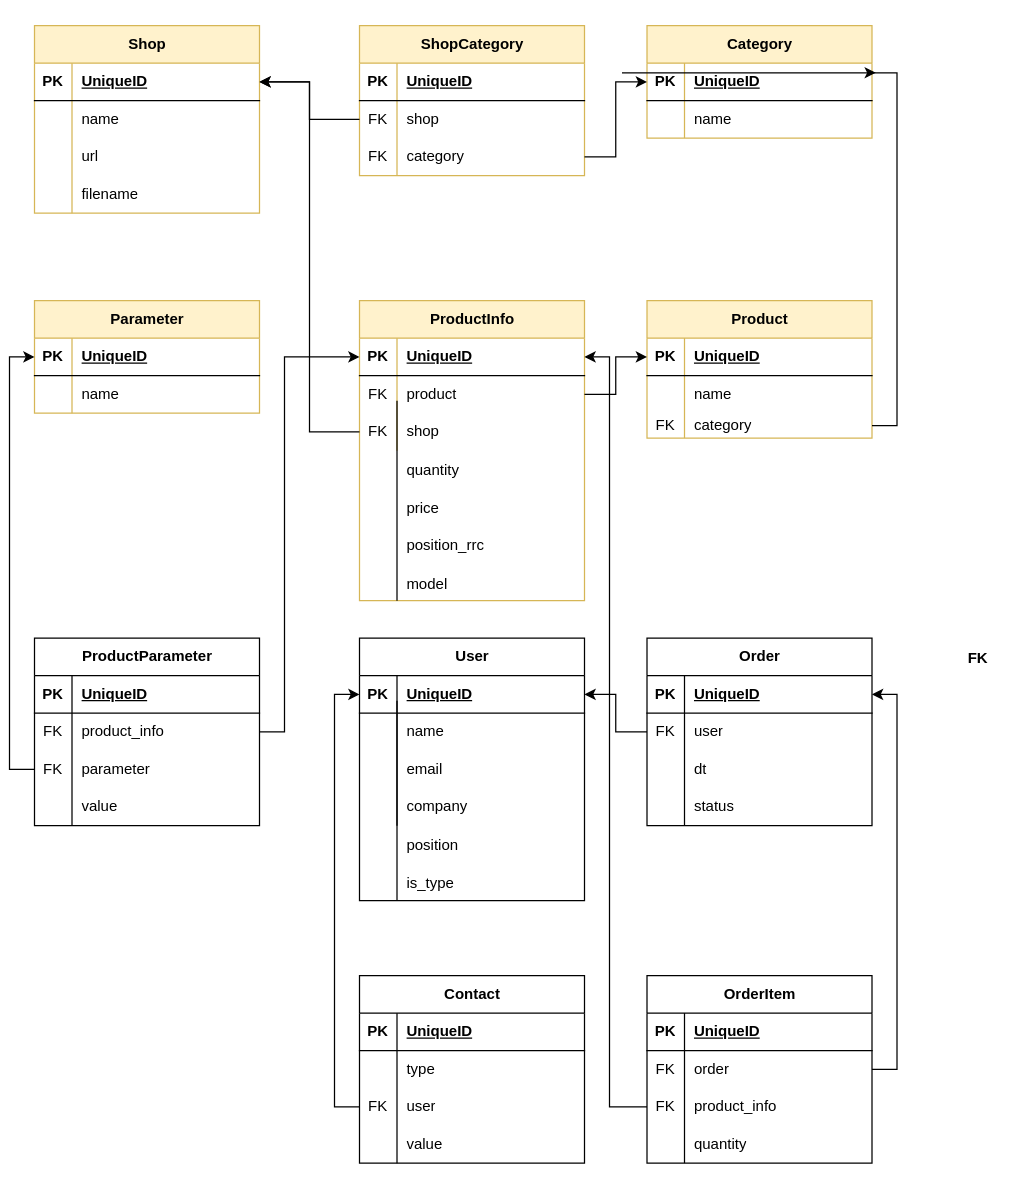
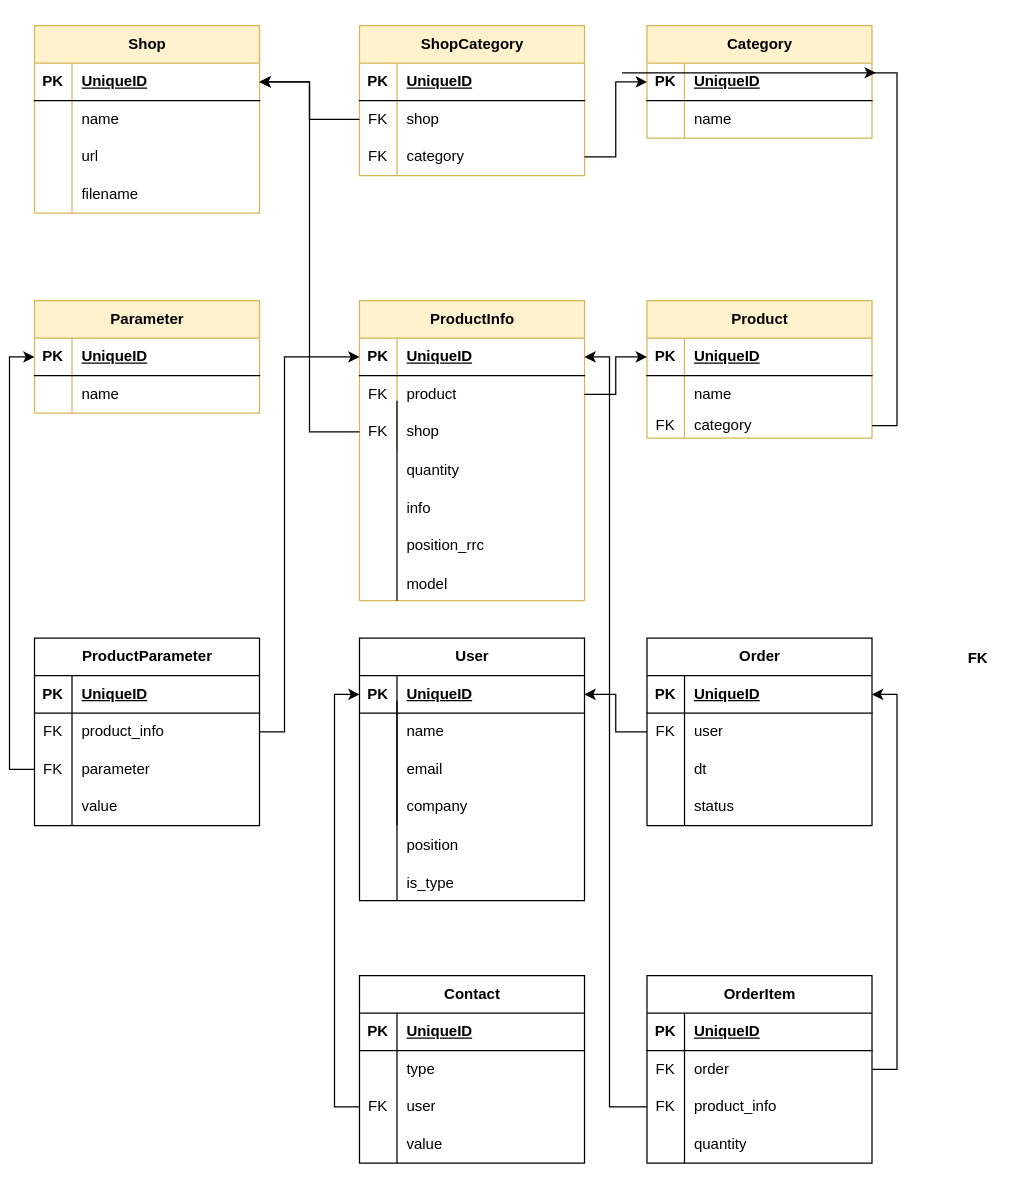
(425, 508) -> (421, 508)
